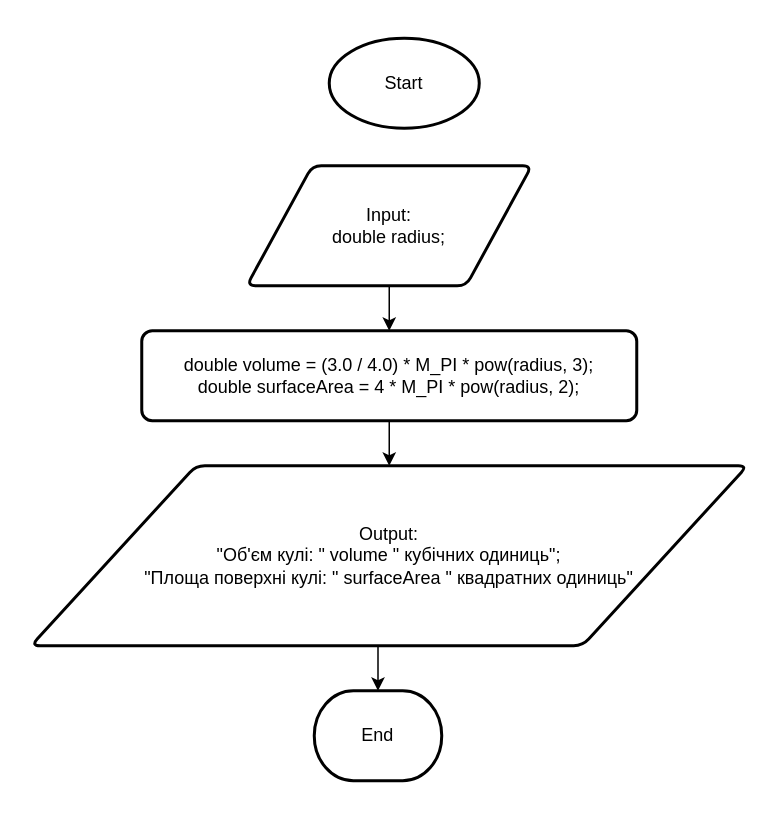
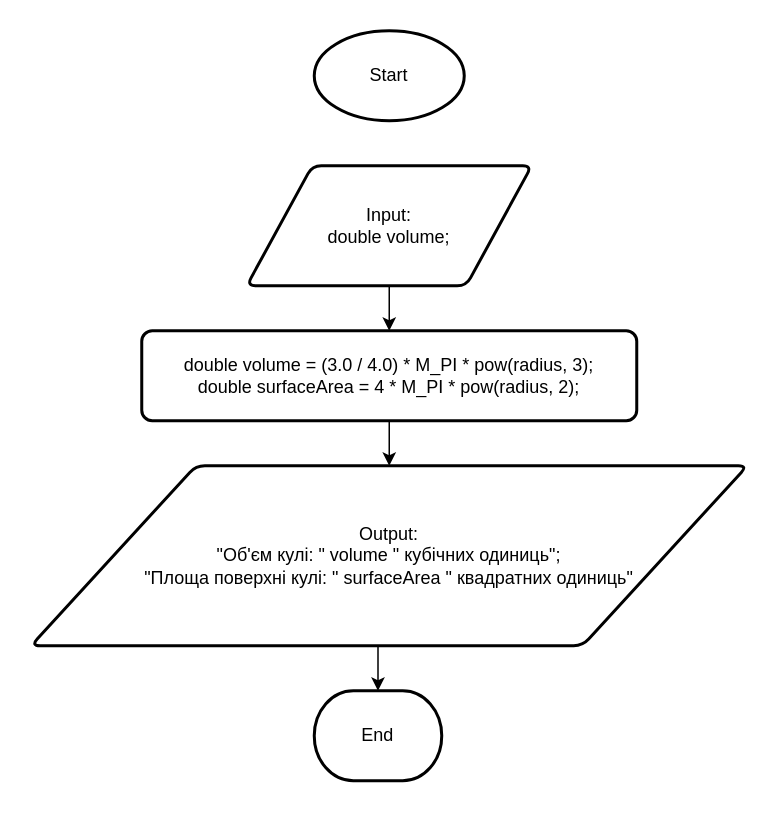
(404, 83) -> (389, 76)
(389, 226) -> (389, 226)
